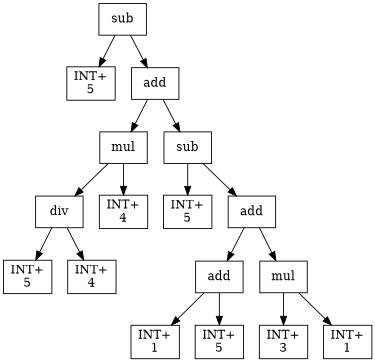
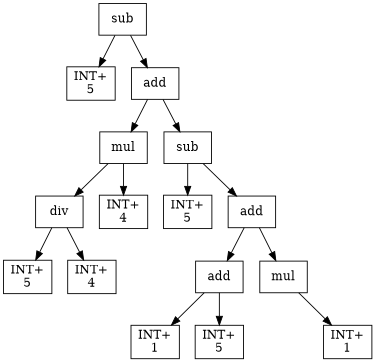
(284, 342) -> none
